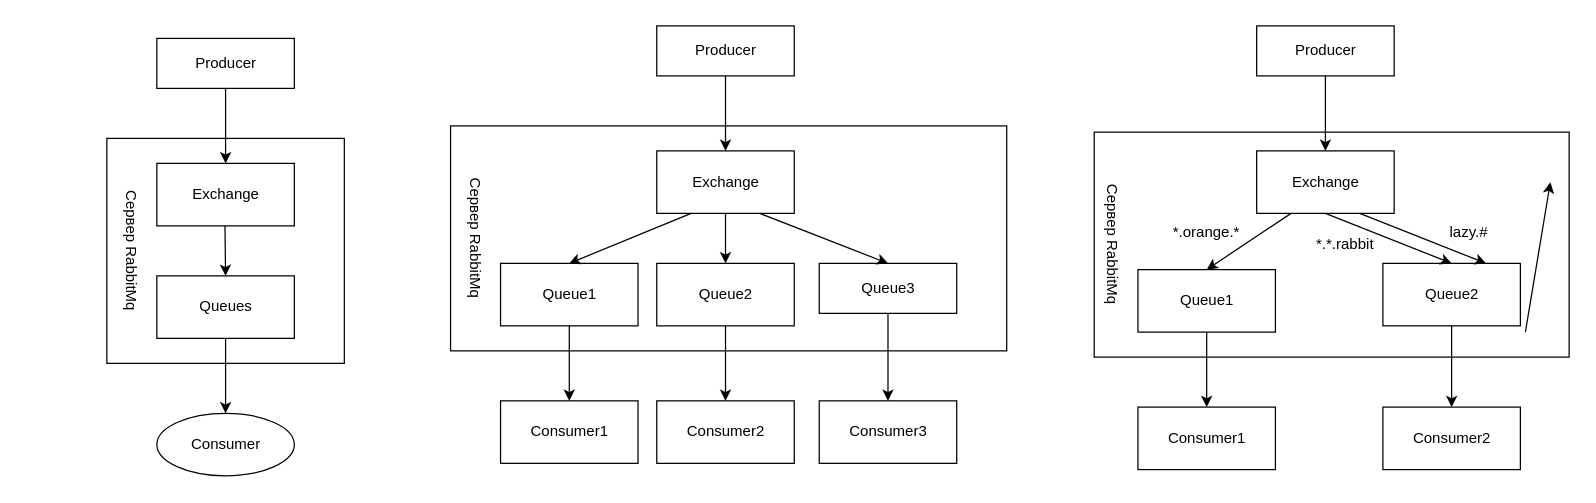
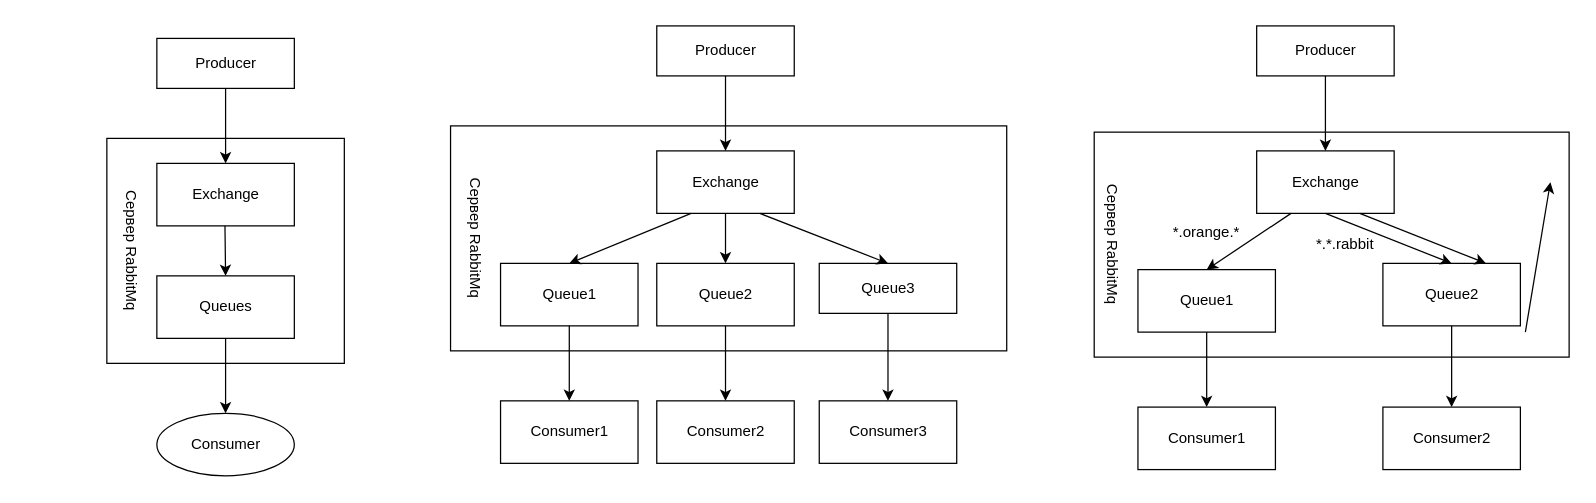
(1469, 232) -> none
